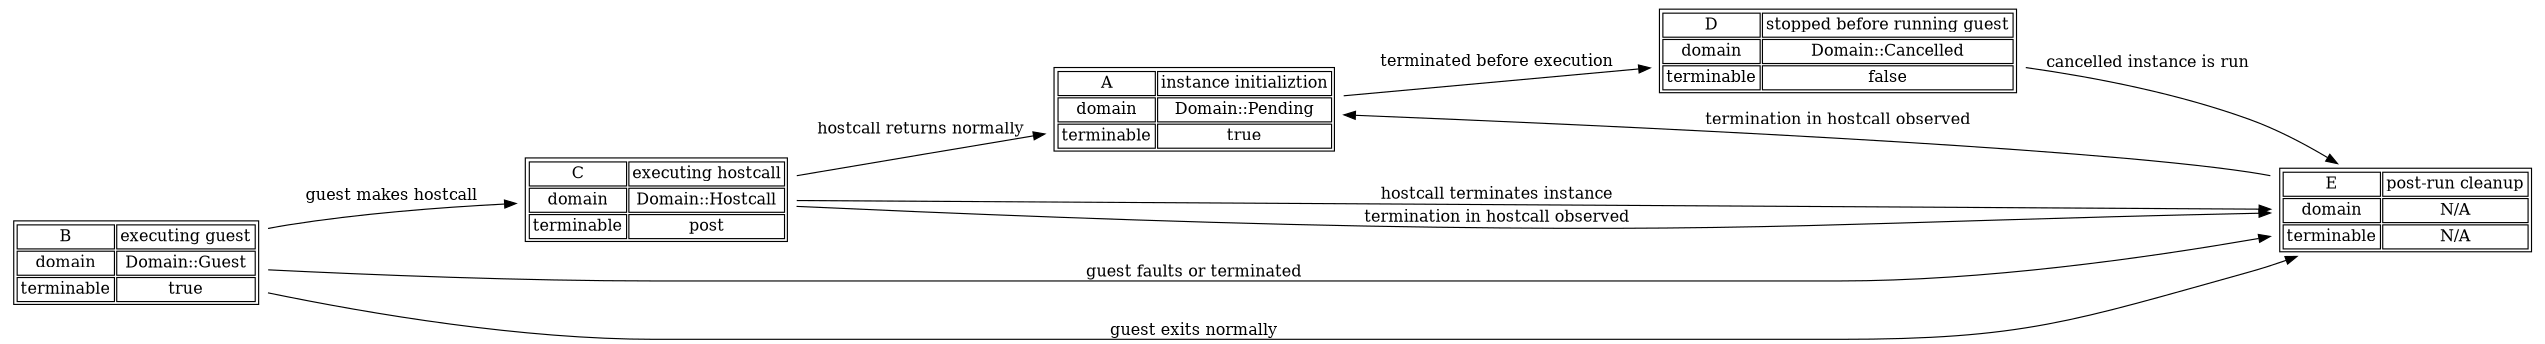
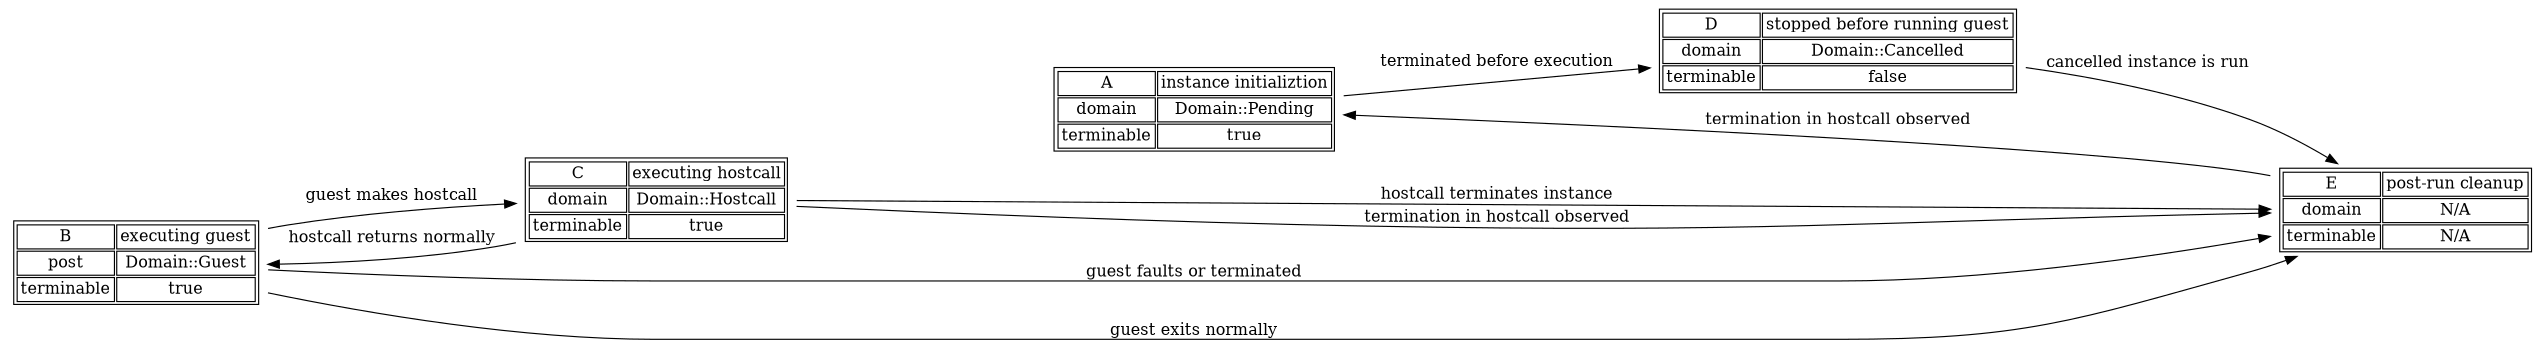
(915, 156) -> (398, 258)
(707, 226) -> (707, 226)
(66, 263) -> (66, 263)
